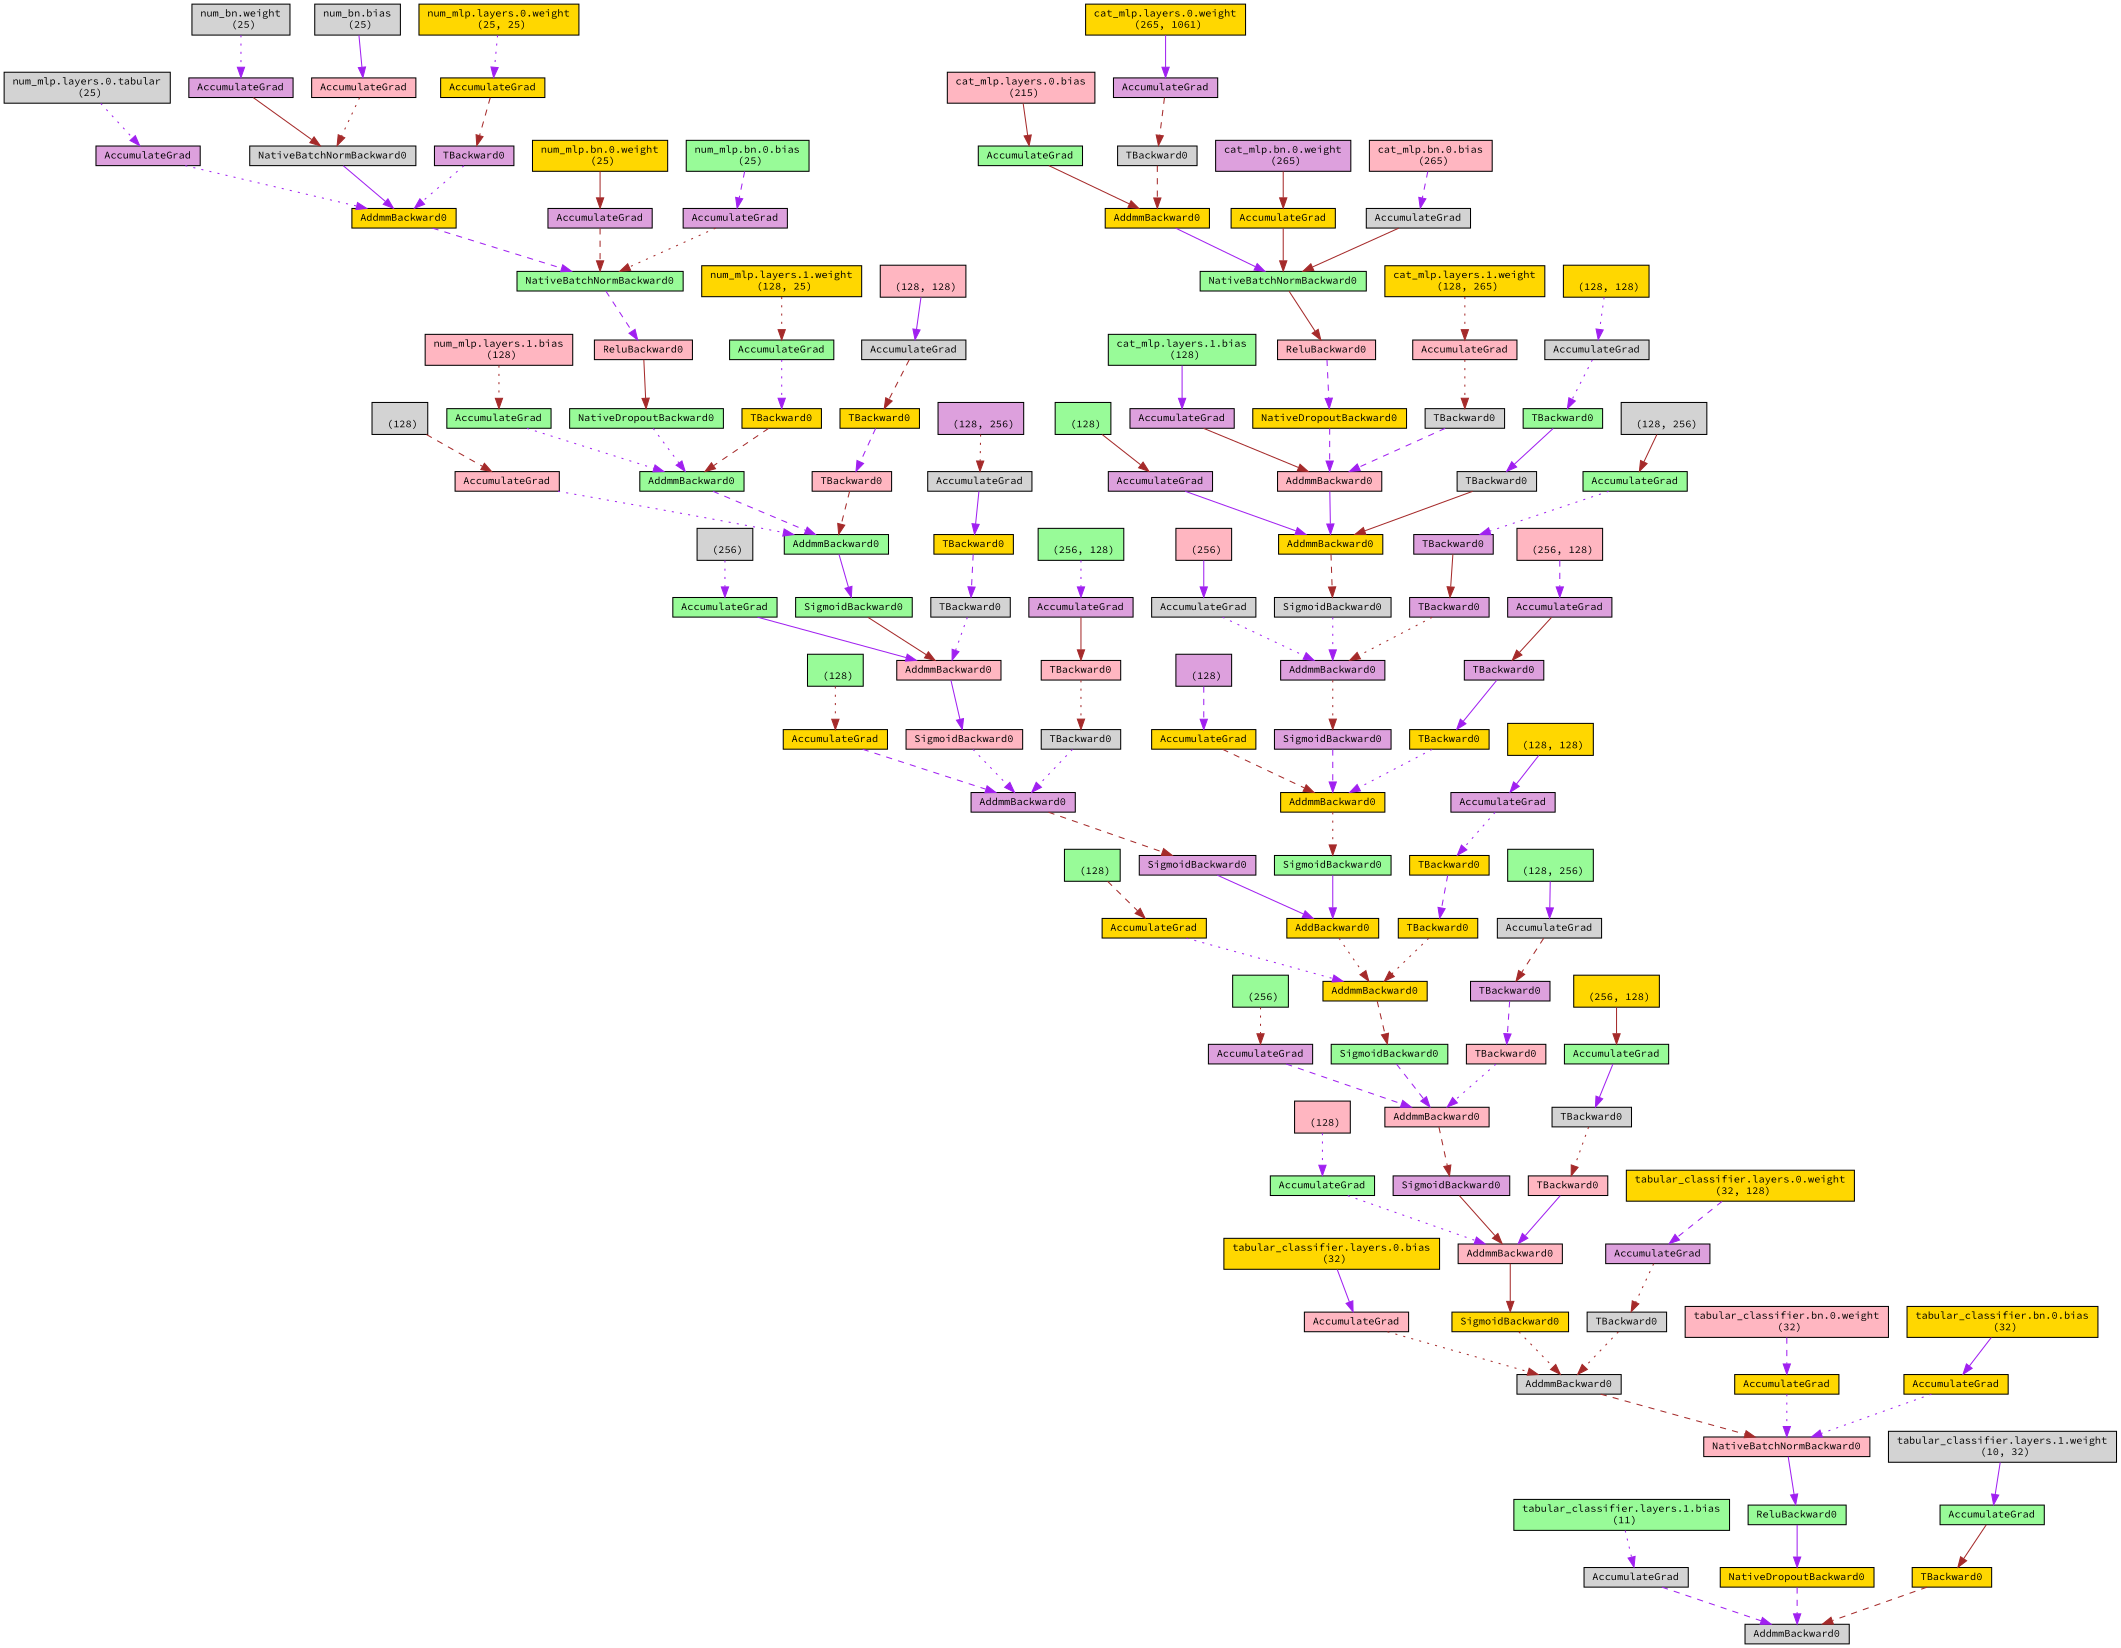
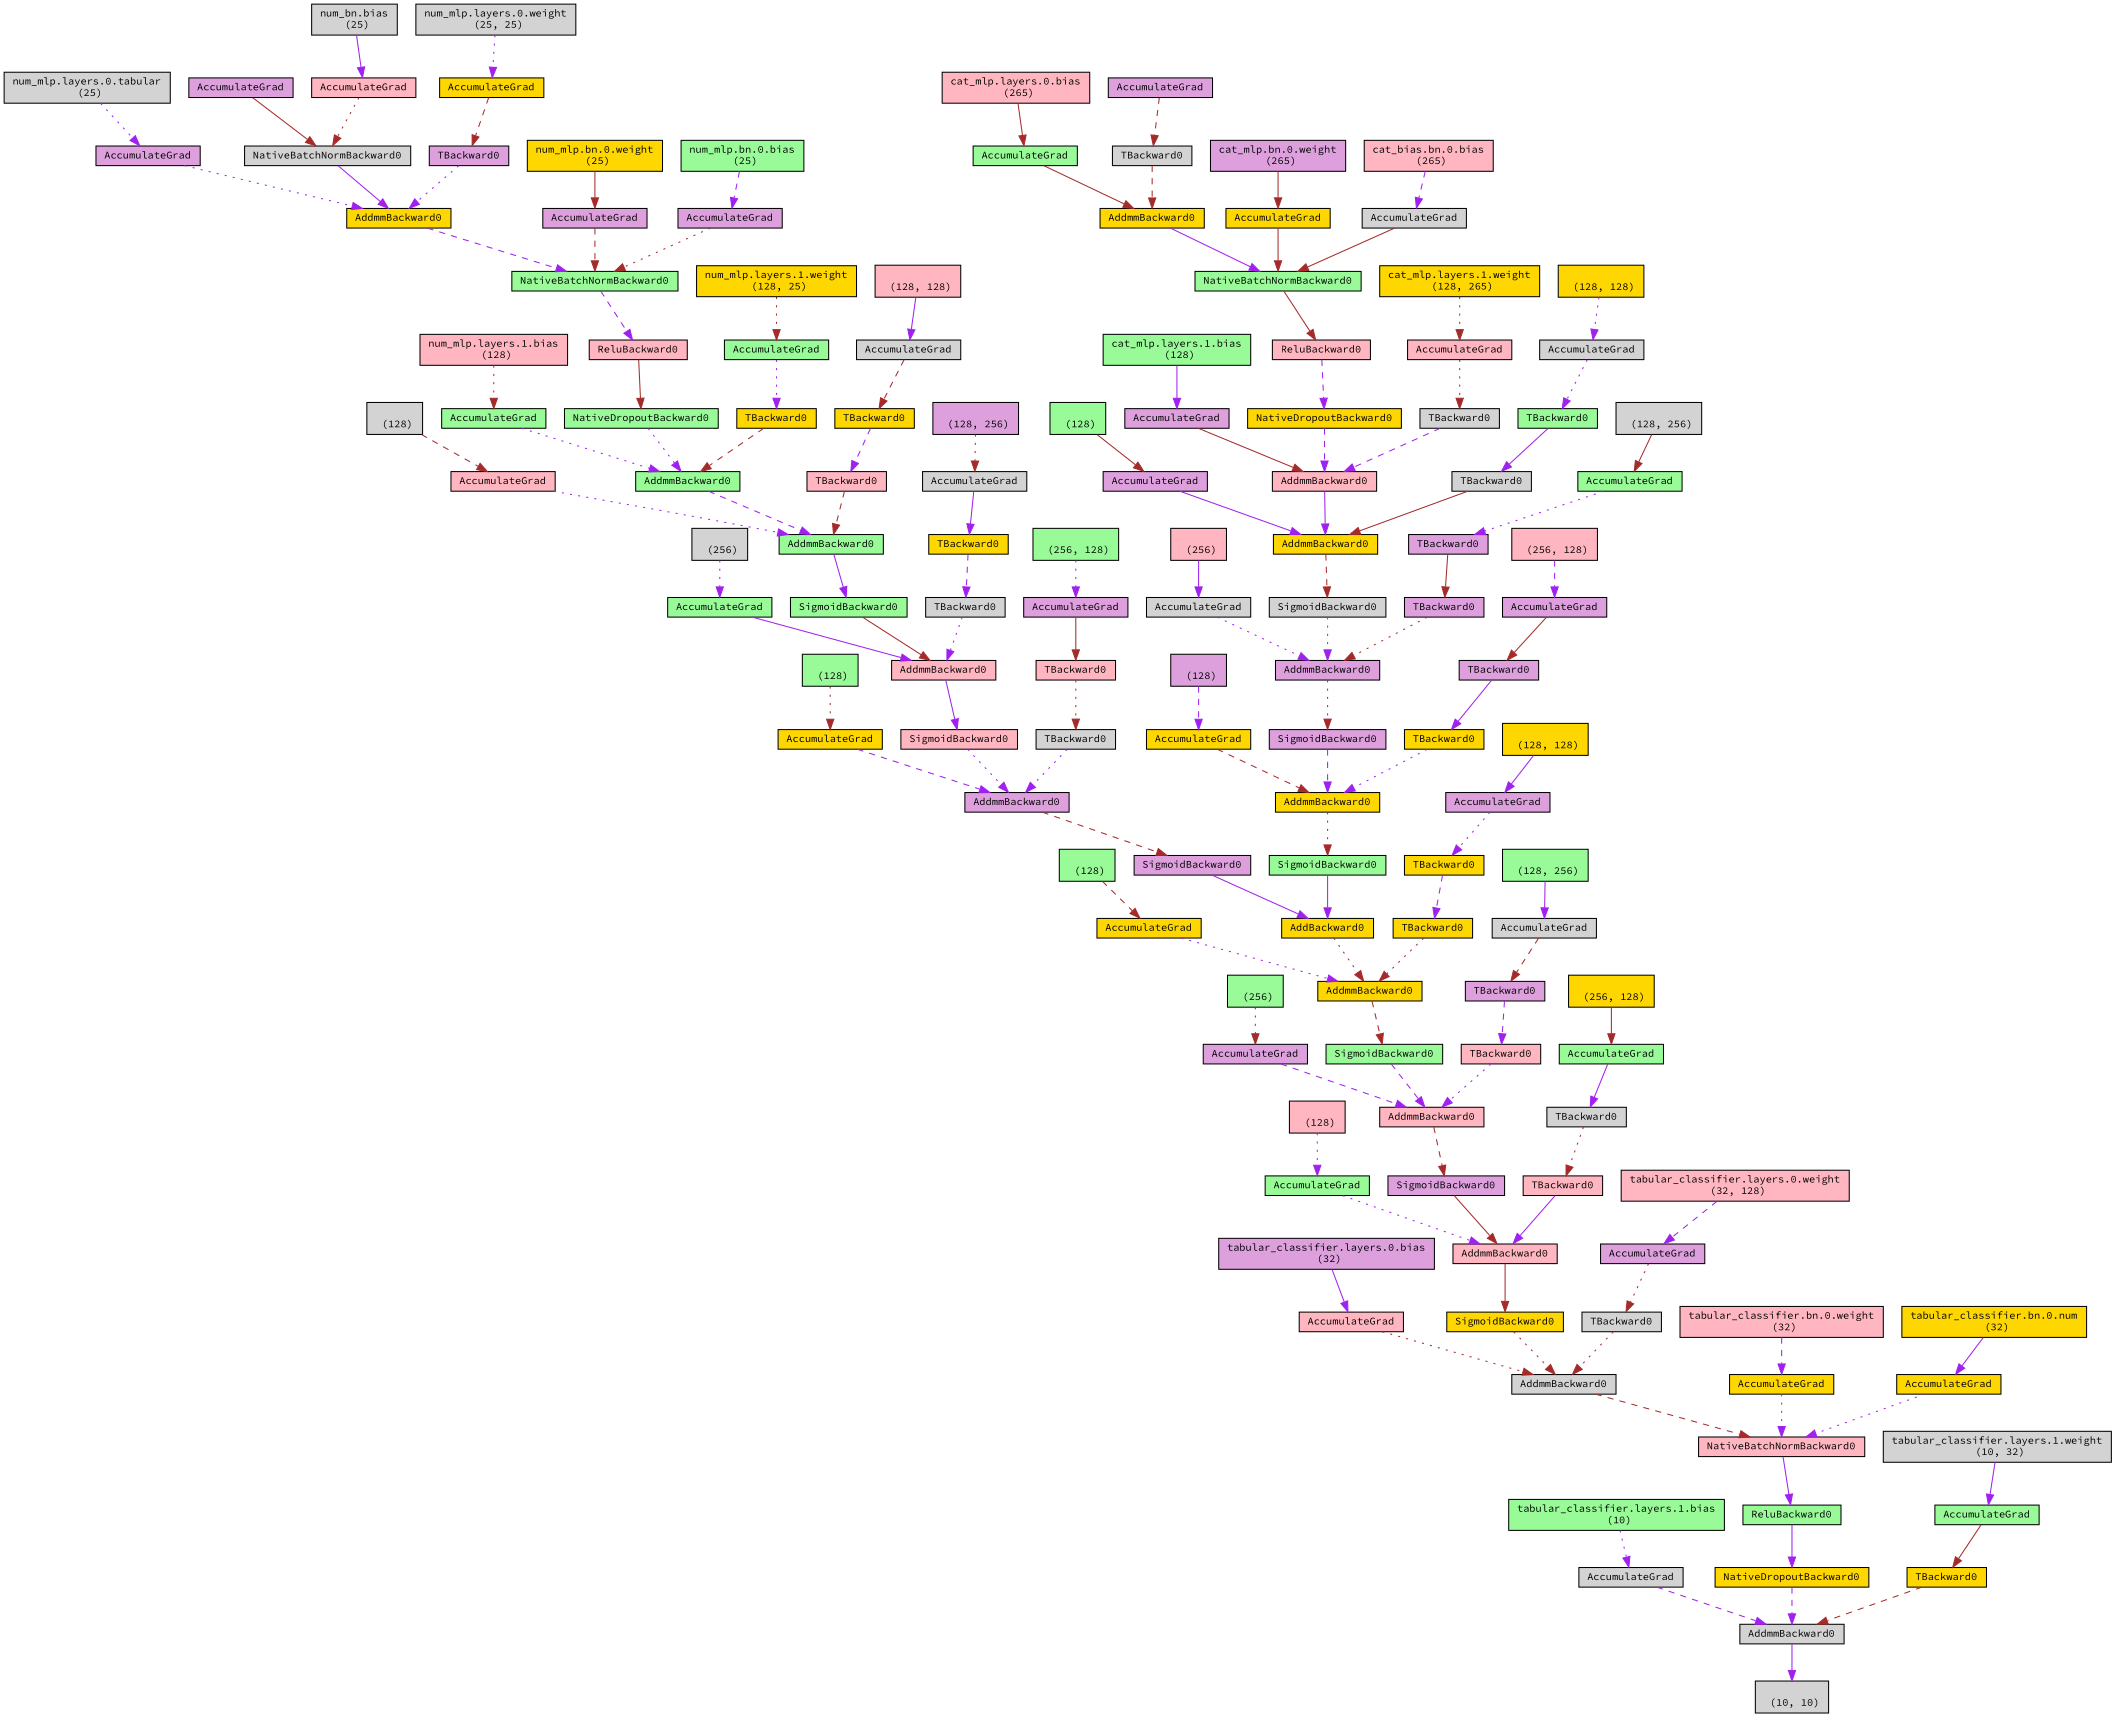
(241, 20) -> none
(499, 20) -> (496, 20)
(1166, 20) -> none
(1021, 88) -> (1016, 88)
(1431, 156) -> (1429, 156)
(1740, 1186) -> (1735, 1186)
(1332, 1254) -> (1327, 1254)
(2002, 1322) -> (1994, 1322)
(1622, 1515) -> (1617, 1515)
none -> (1792, 1697)
